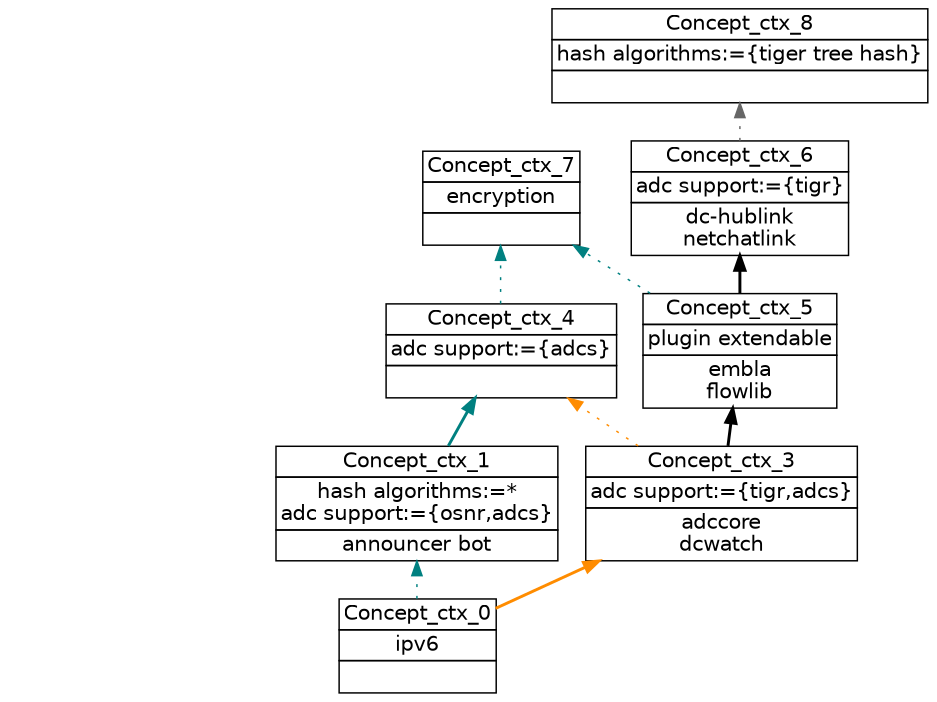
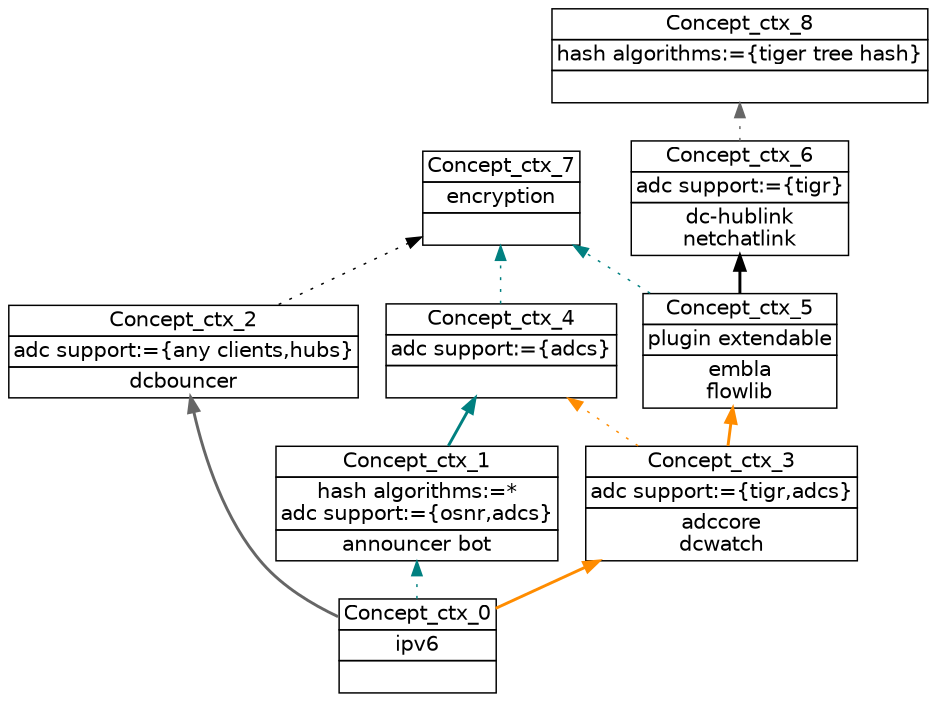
none -> (184, 351)
(729, 434) -> (729, 434)
